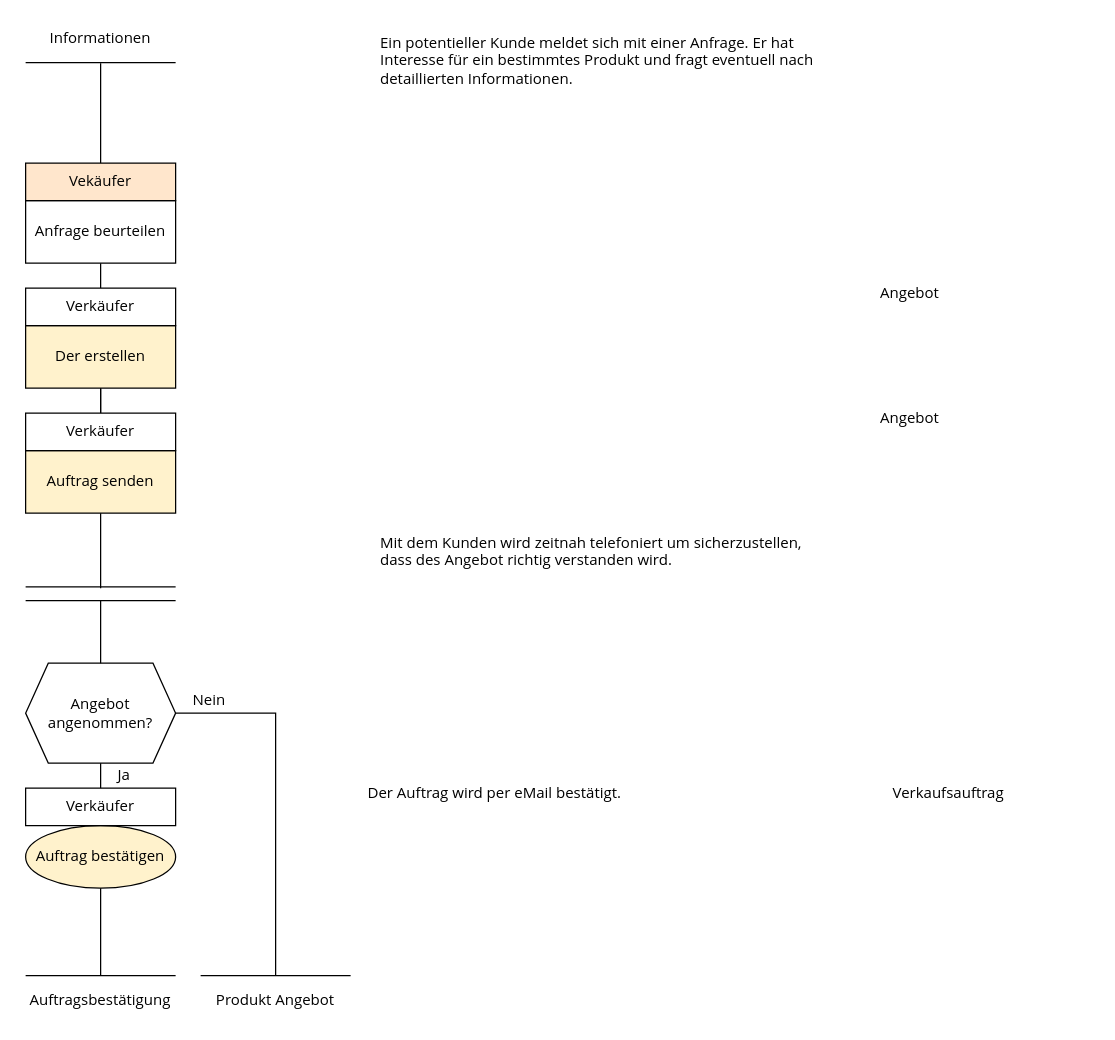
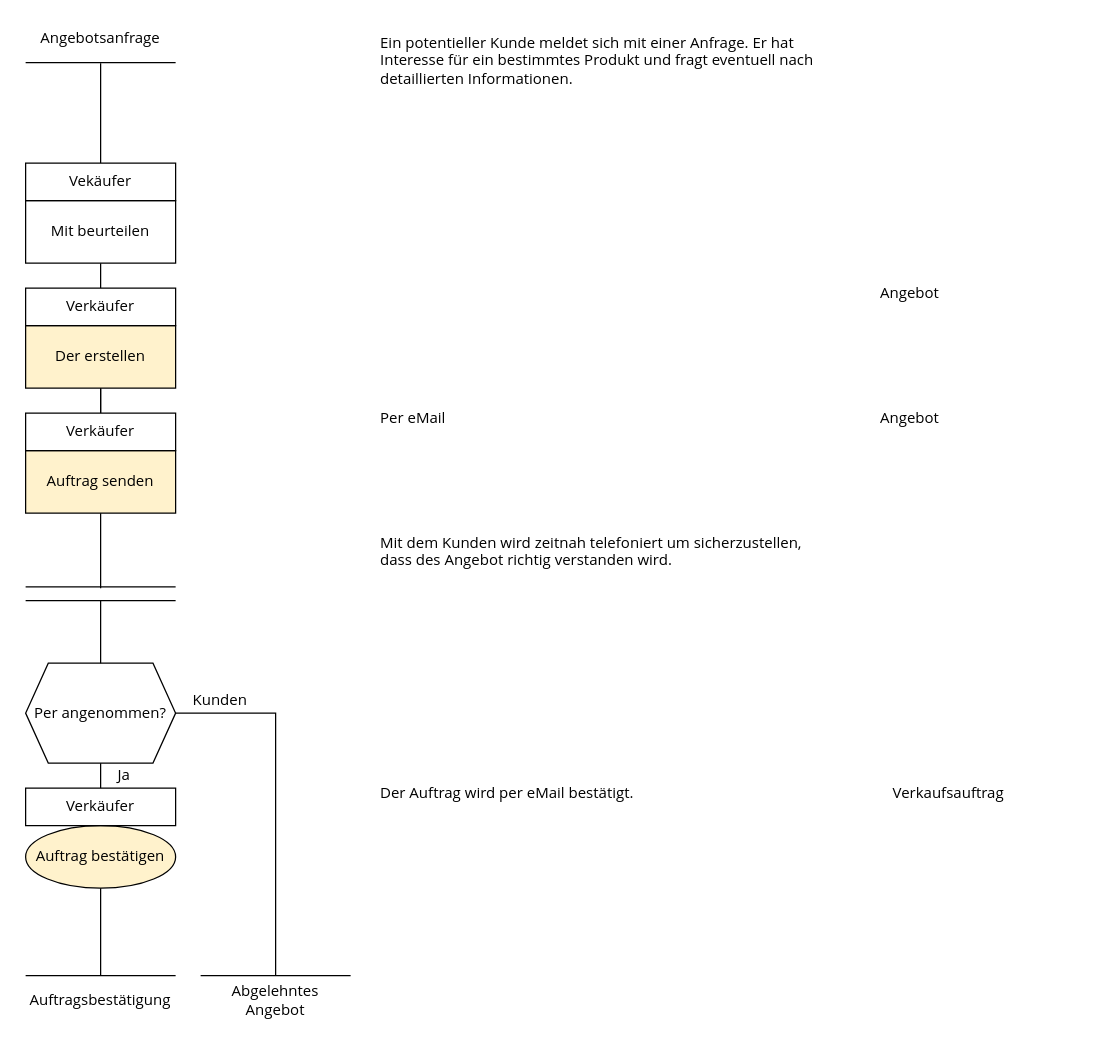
(101, 38) -> (101, 38)
(101, 182) -> (101, 182)
(101, 232) -> (101, 232)
none -> (601, 463)
(208, 701) -> (218, 701)
(101, 713) -> (101, 713)
(588, 838) -> (601, 838)
(276, 1001) -> (276, 1001)
